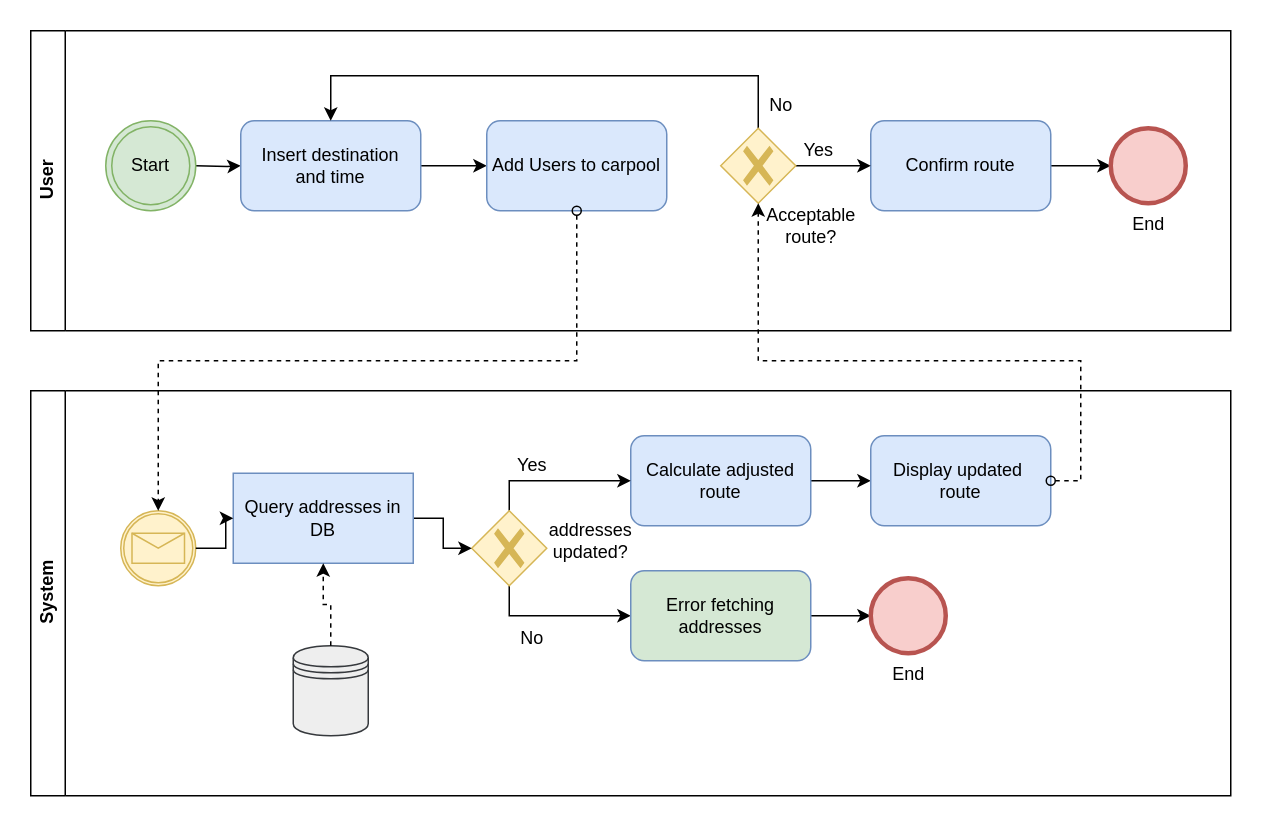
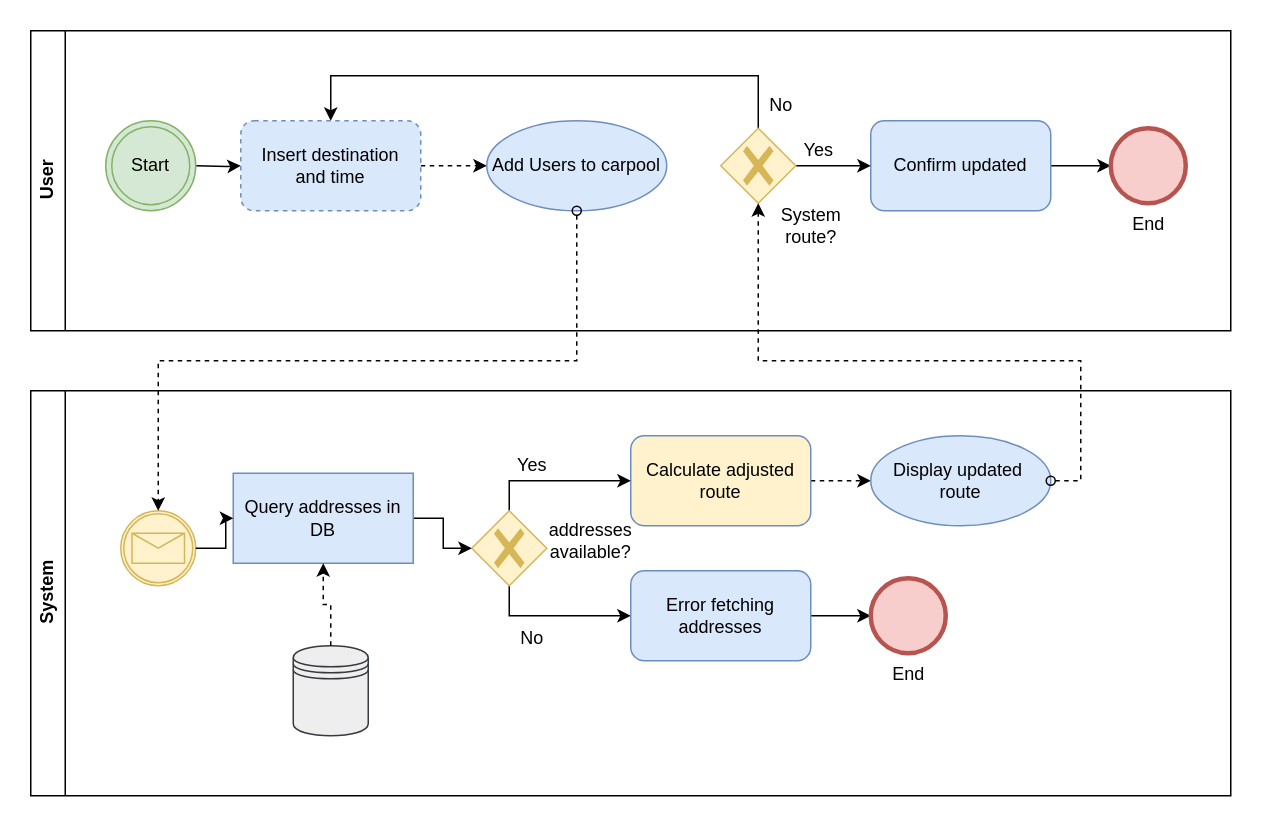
(331, 166) -> (331, 166)
(449, 166) -> (449, 166)
(577, 166) -> (577, 166)
(961, 166) -> (961, 166)
(812, 226) -> (812, 226)
(721, 481) -> (721, 481)
(835, 481) -> (835, 481)
(961, 481) -> (961, 481)
(591, 541) -> (591, 541)
(721, 616) -> (721, 616)
